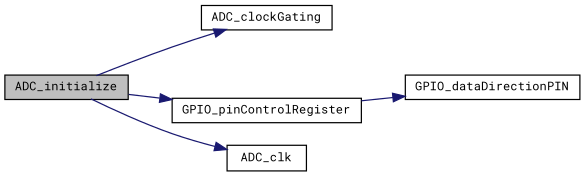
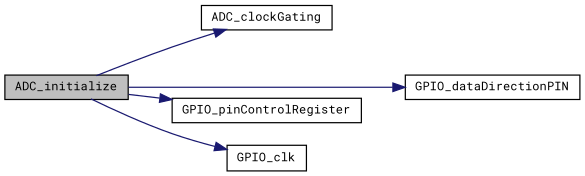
(377, 99) -> (261, 87)
(267, 158) -> (267, 158)
